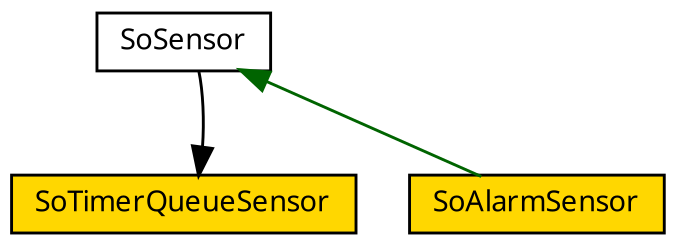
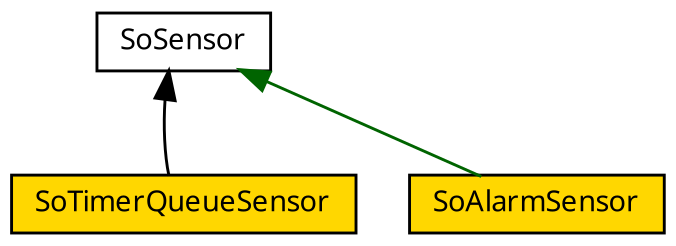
(203, 109) -> (165, 138)
